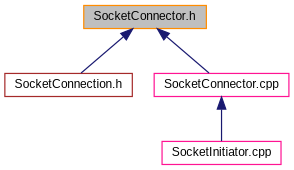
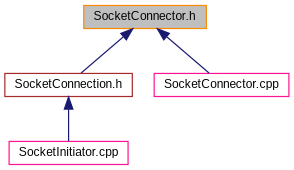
(222, 125) -> (69, 125)
